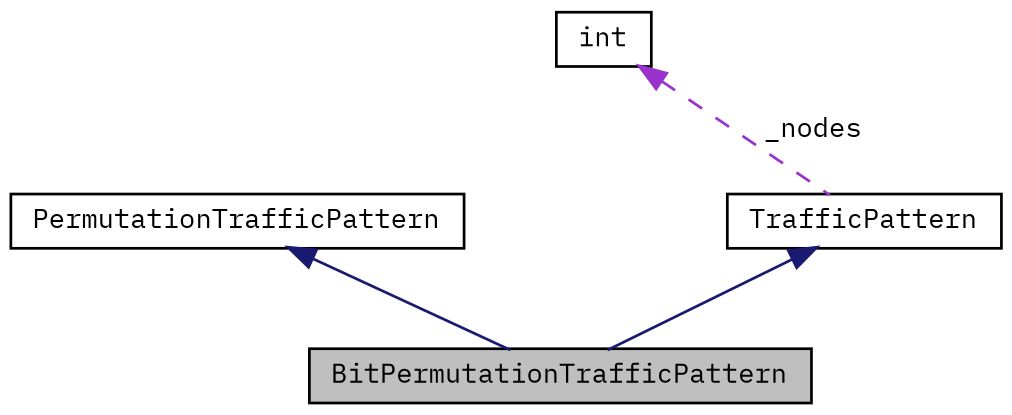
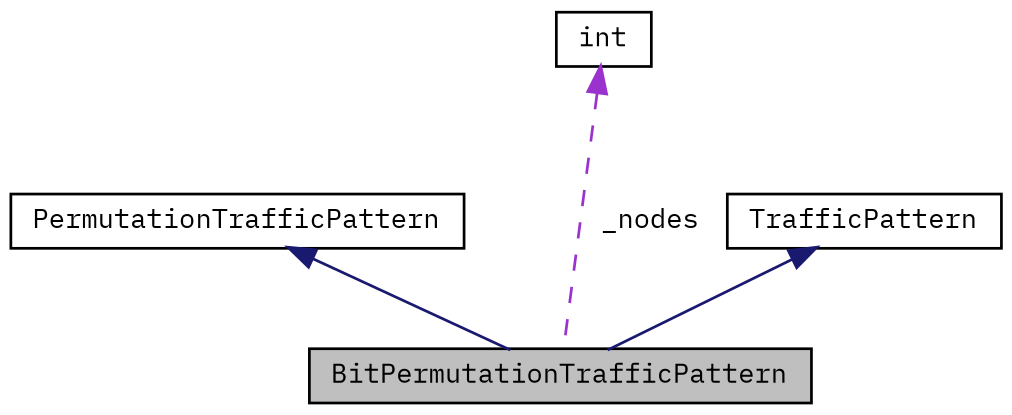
(746, 138) -> (580, 221)
